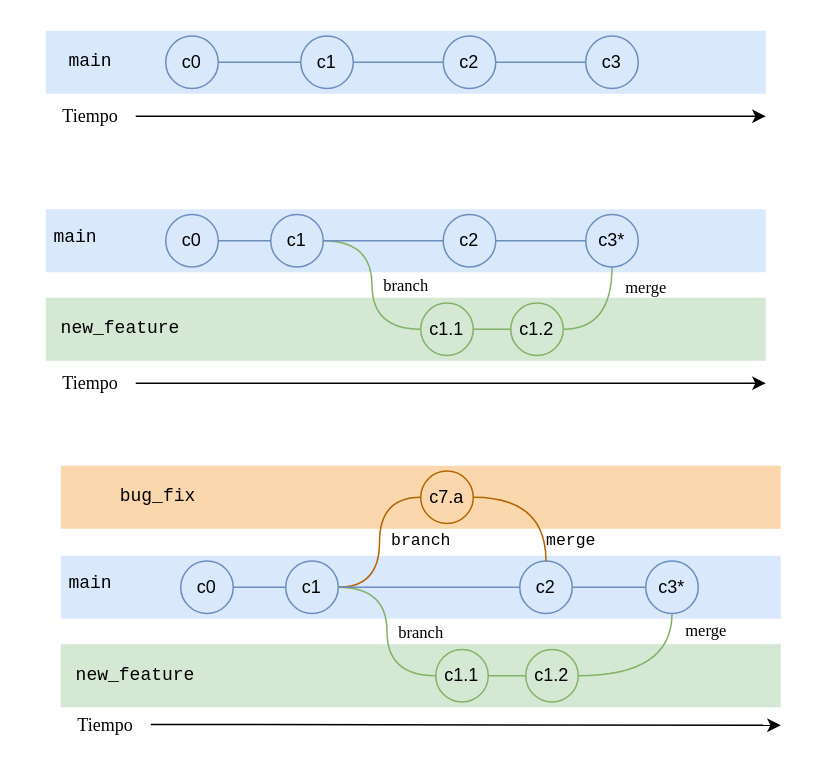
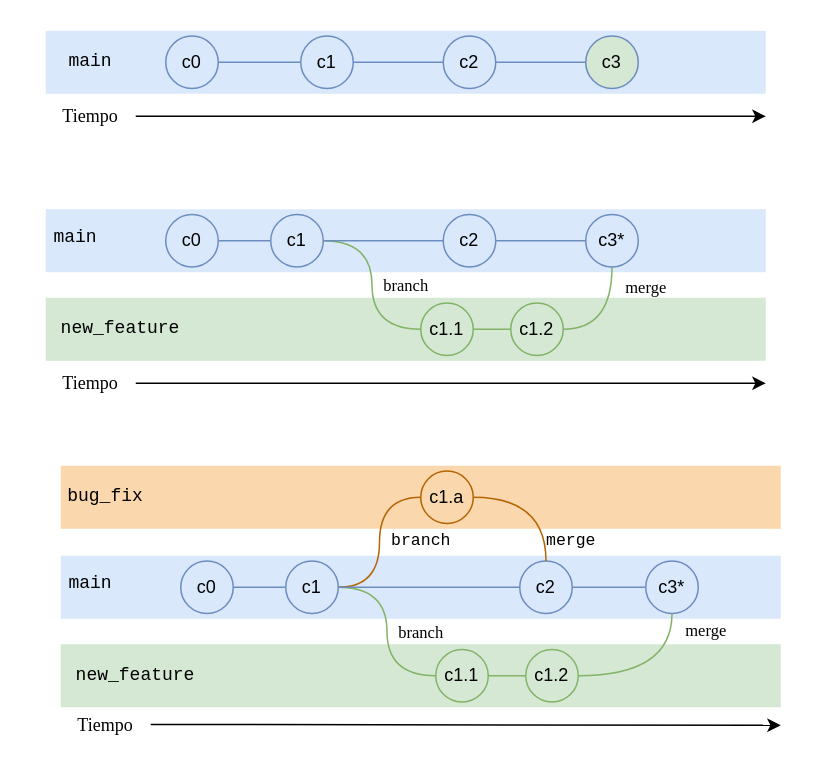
(612, 62) -> (612, 62)
(158, 497) -> (106, 497)
(447, 497) -> (447, 497)
